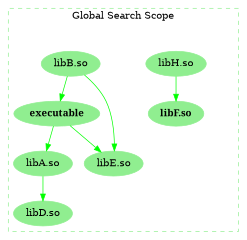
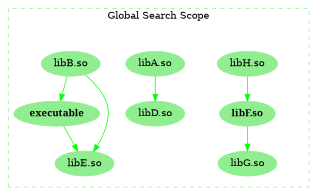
(51, 135) -> none
none -> (247, 164)
